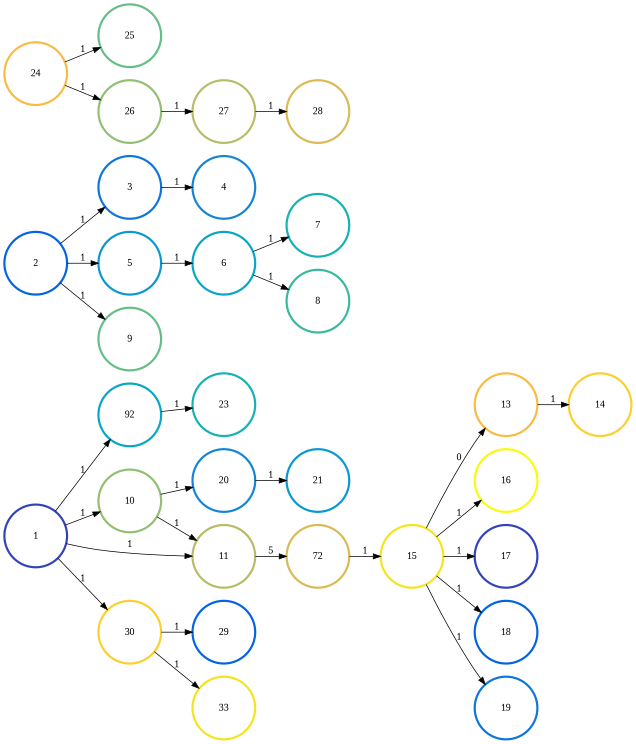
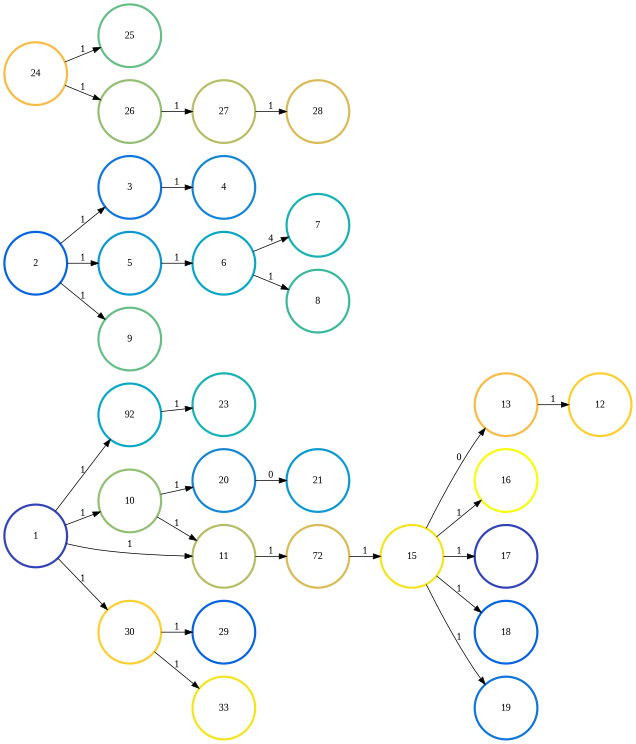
(271, 239) -> (271, 239)
(600, 405) -> (600, 405)
(271, 475) -> (271, 475)
(271, 551) -> (271, 551)
